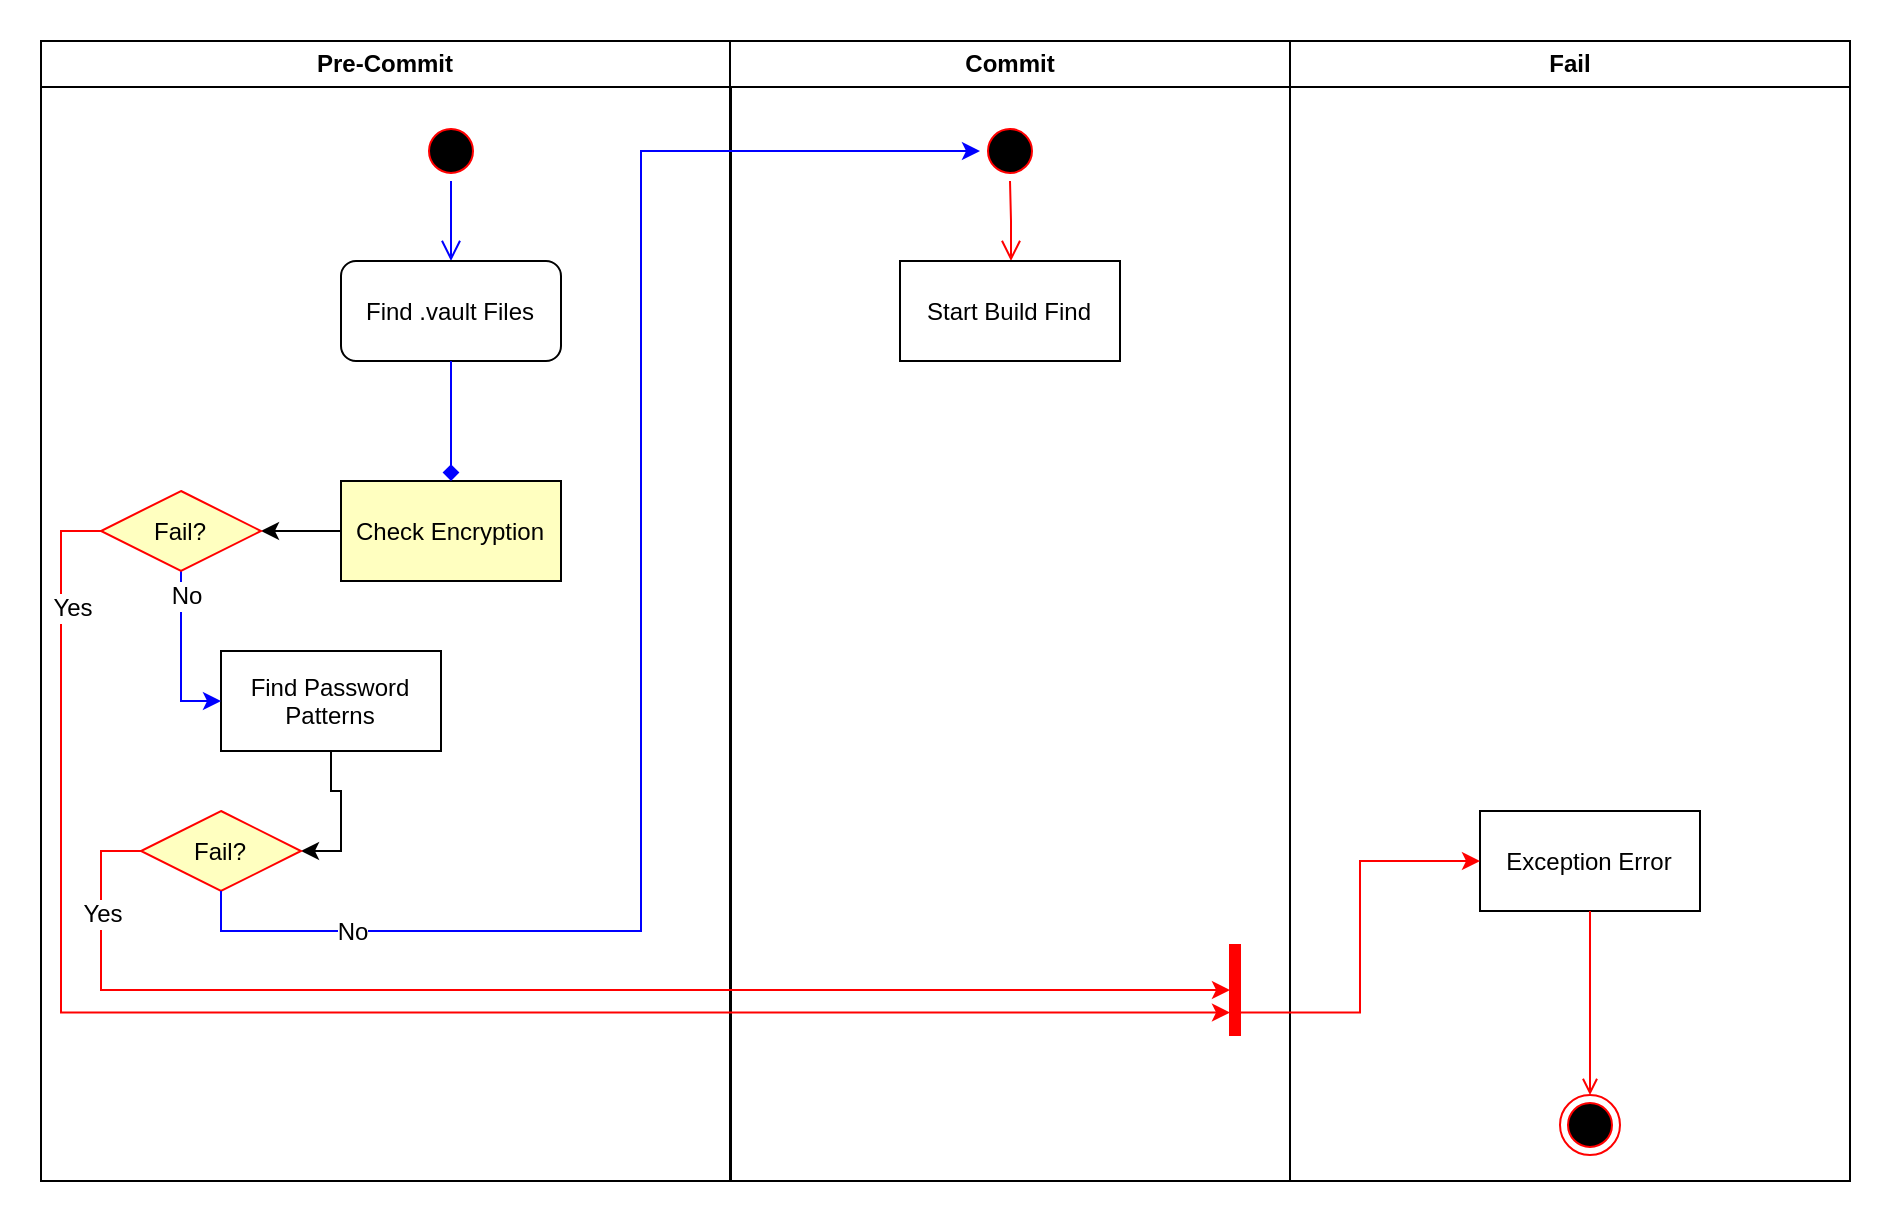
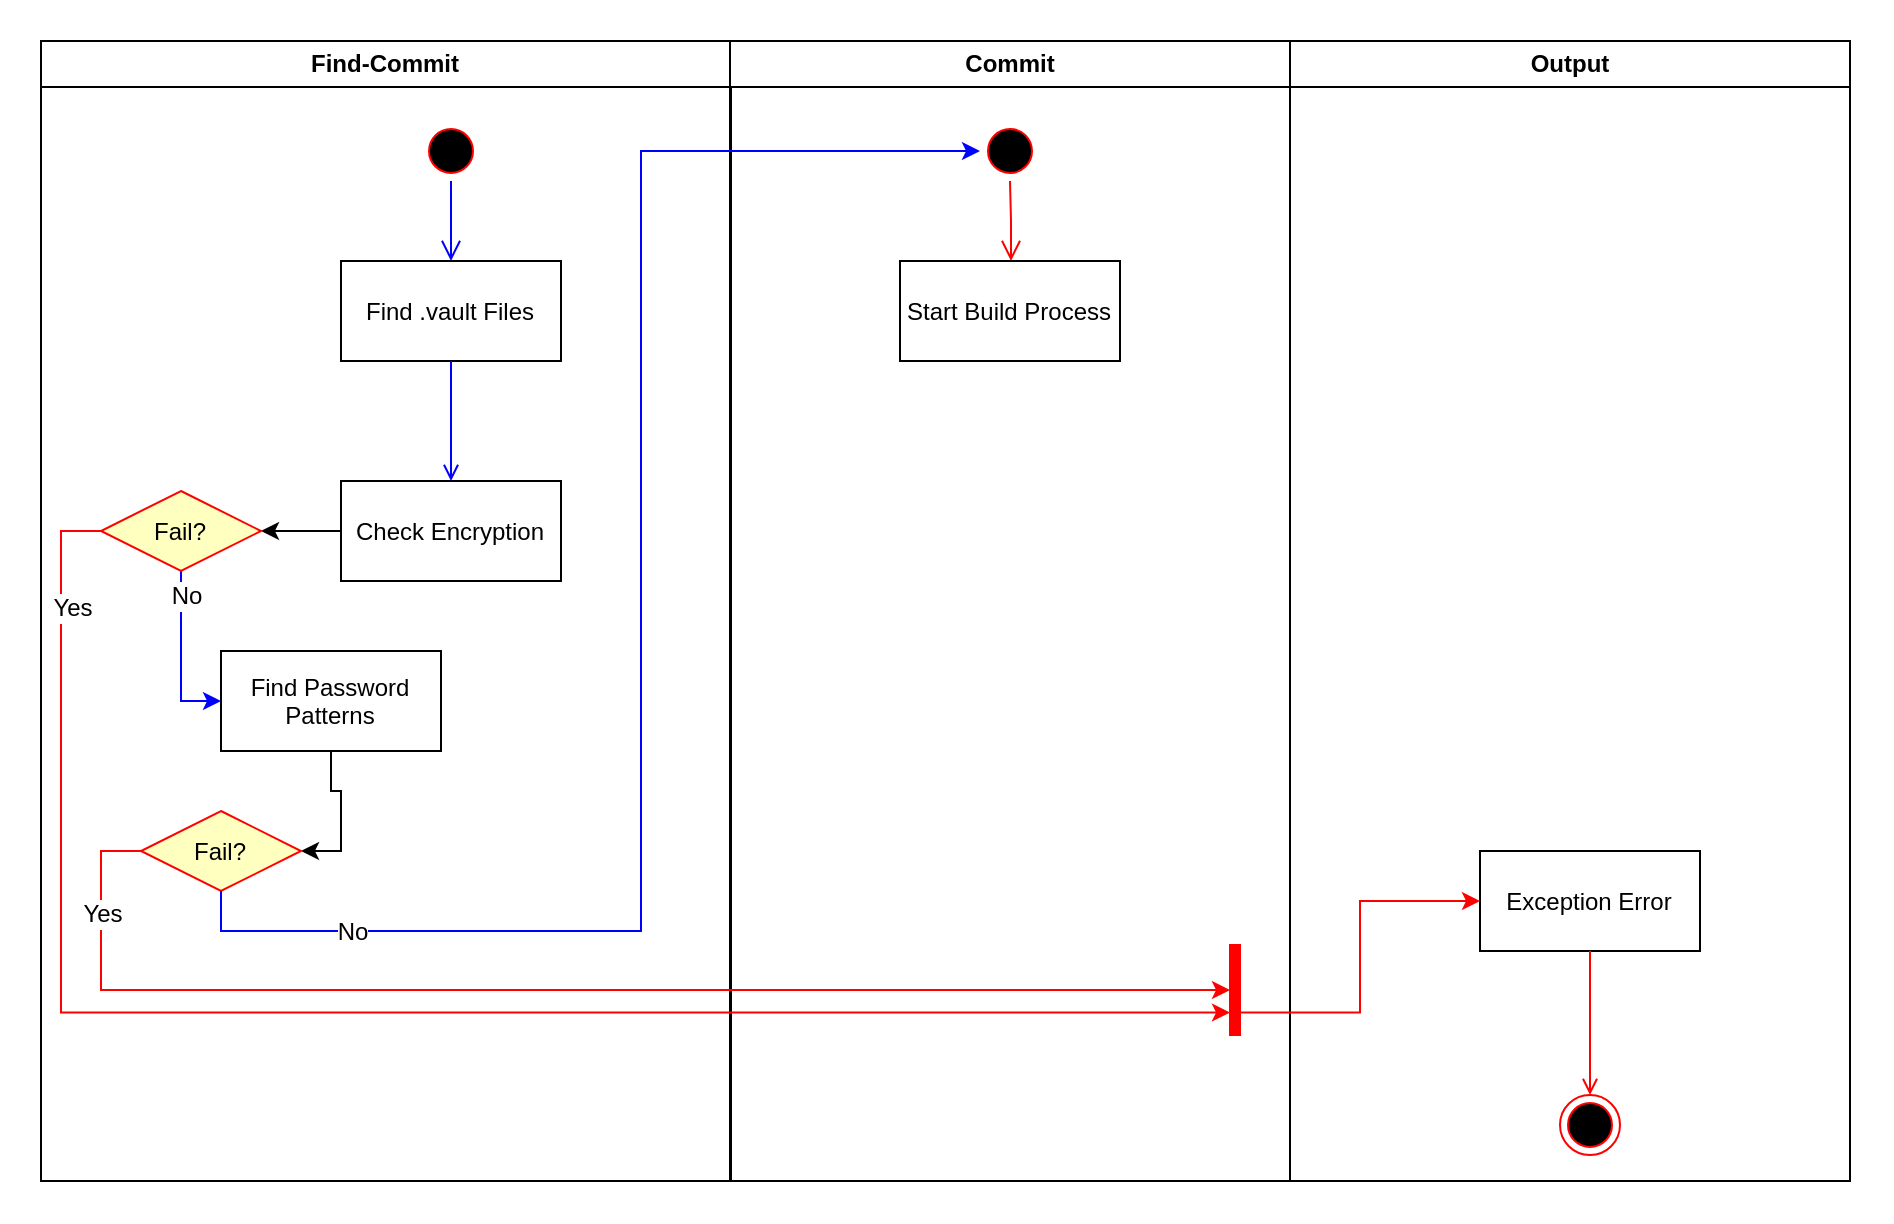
(386, 65) -> (386, 65)
(1571, 65) -> (1571, 65)
(451, 311) -> (451, 311)
(1009, 312) -> (1009, 312)
(451, 465) -> (451, 470)
(451, 531) -> (451, 531)
(1590, 861) -> (1590, 901)
